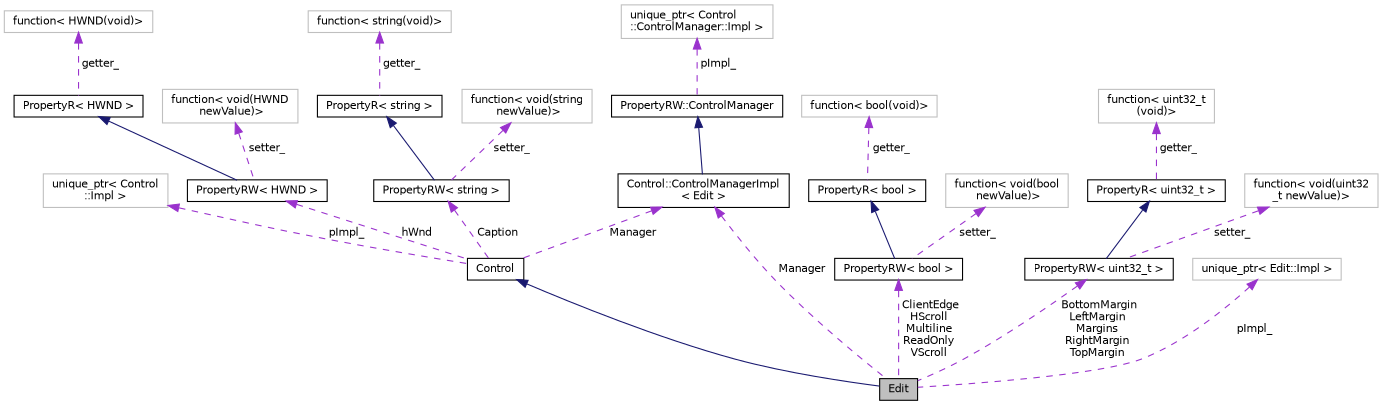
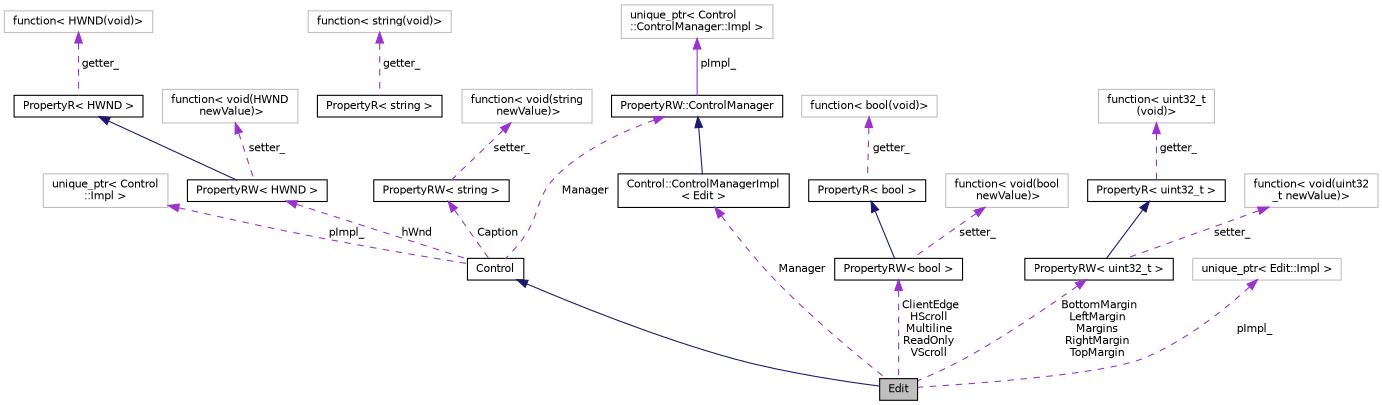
(697, 72) -> (697, 72)
(414, 153) -> none
(586, 235) -> (562, 171)
